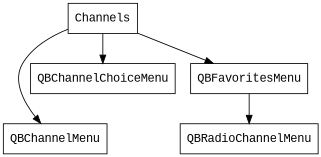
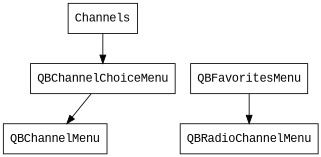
(172, 47) -> none
(23, 64) -> (82, 106)
